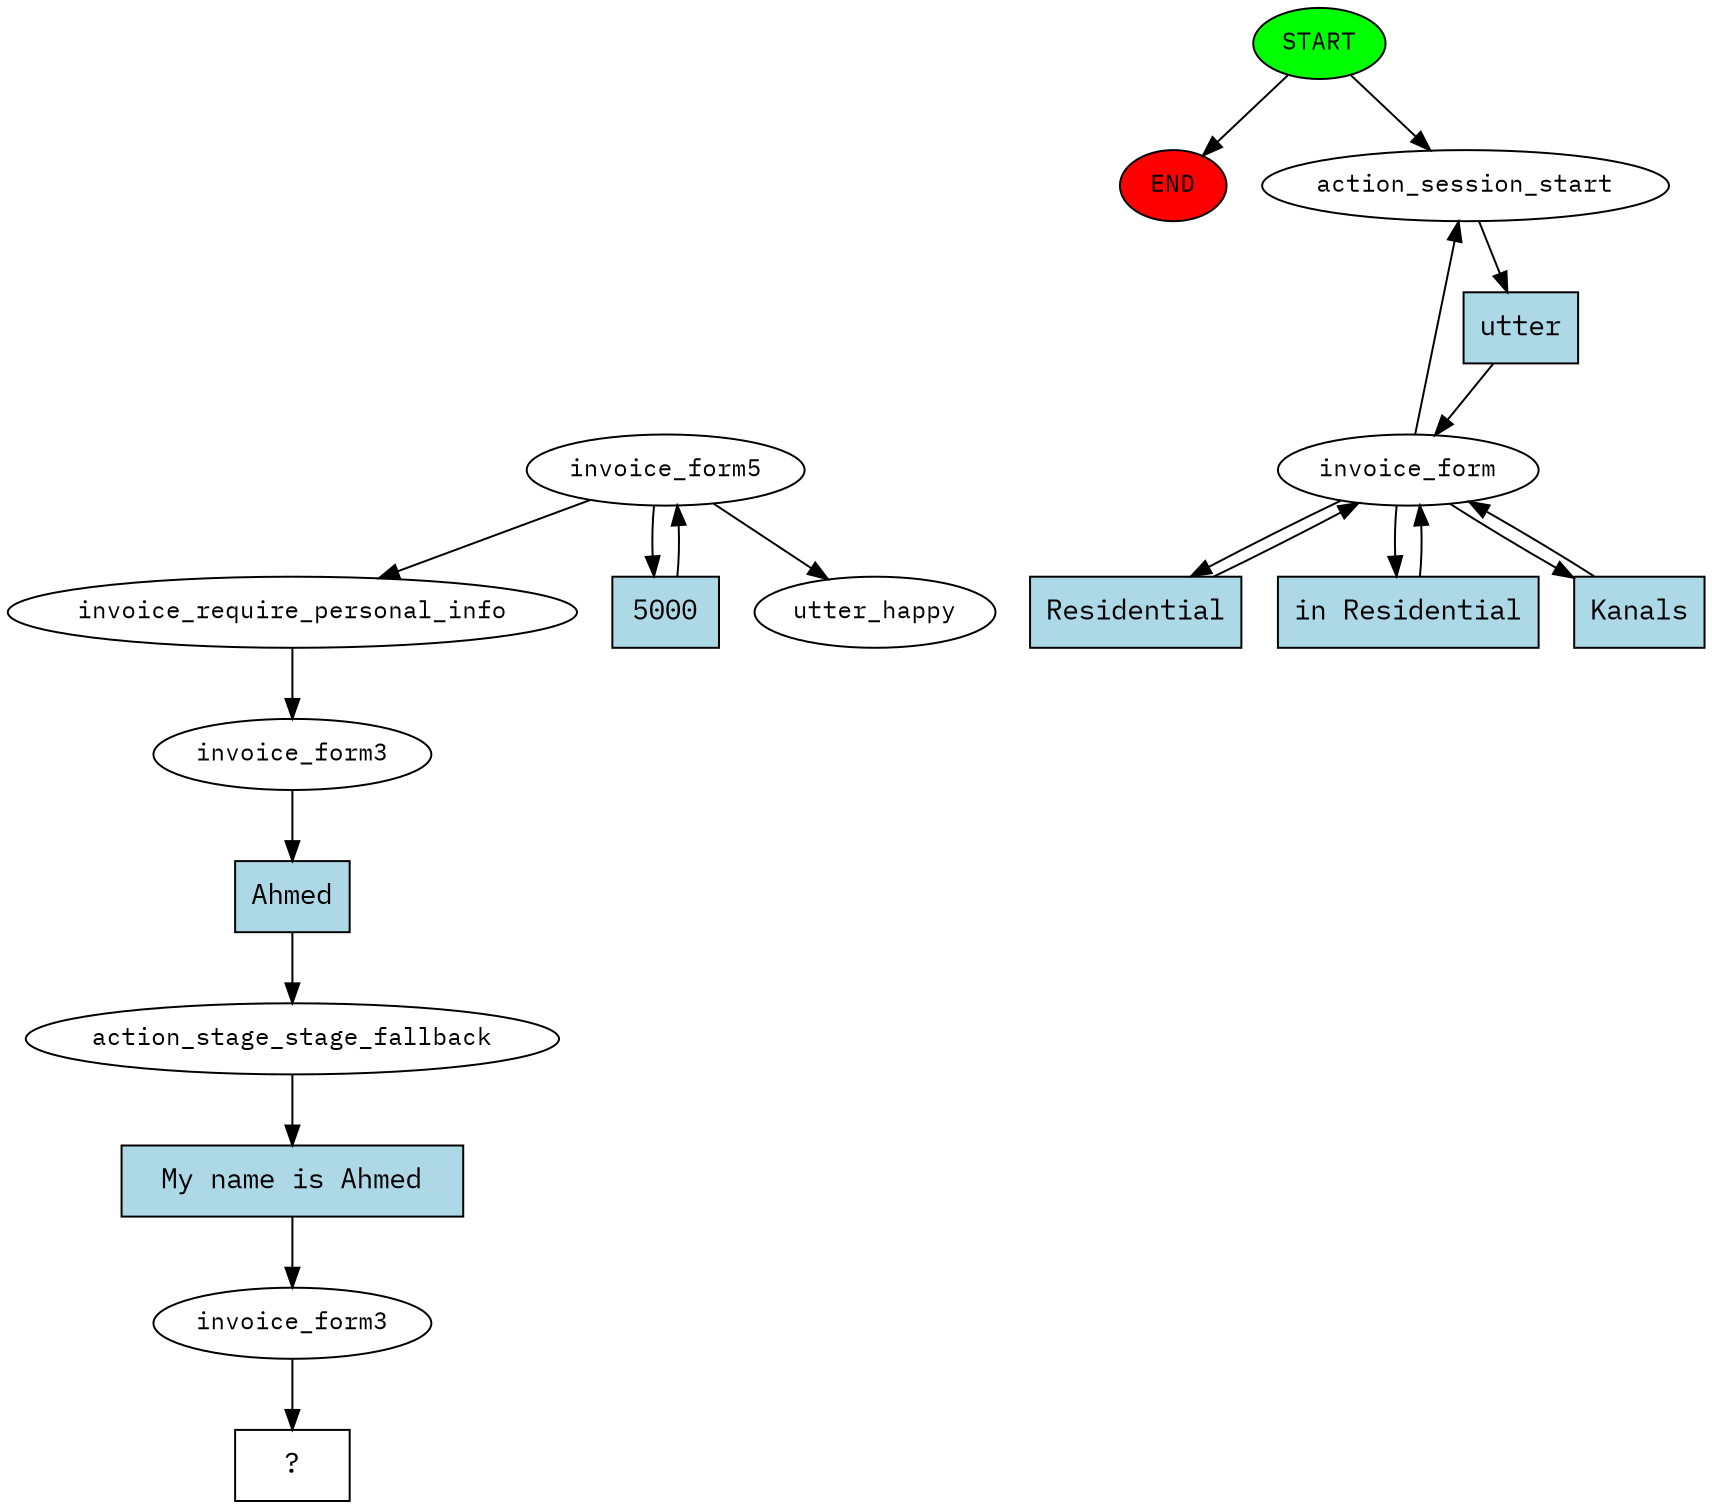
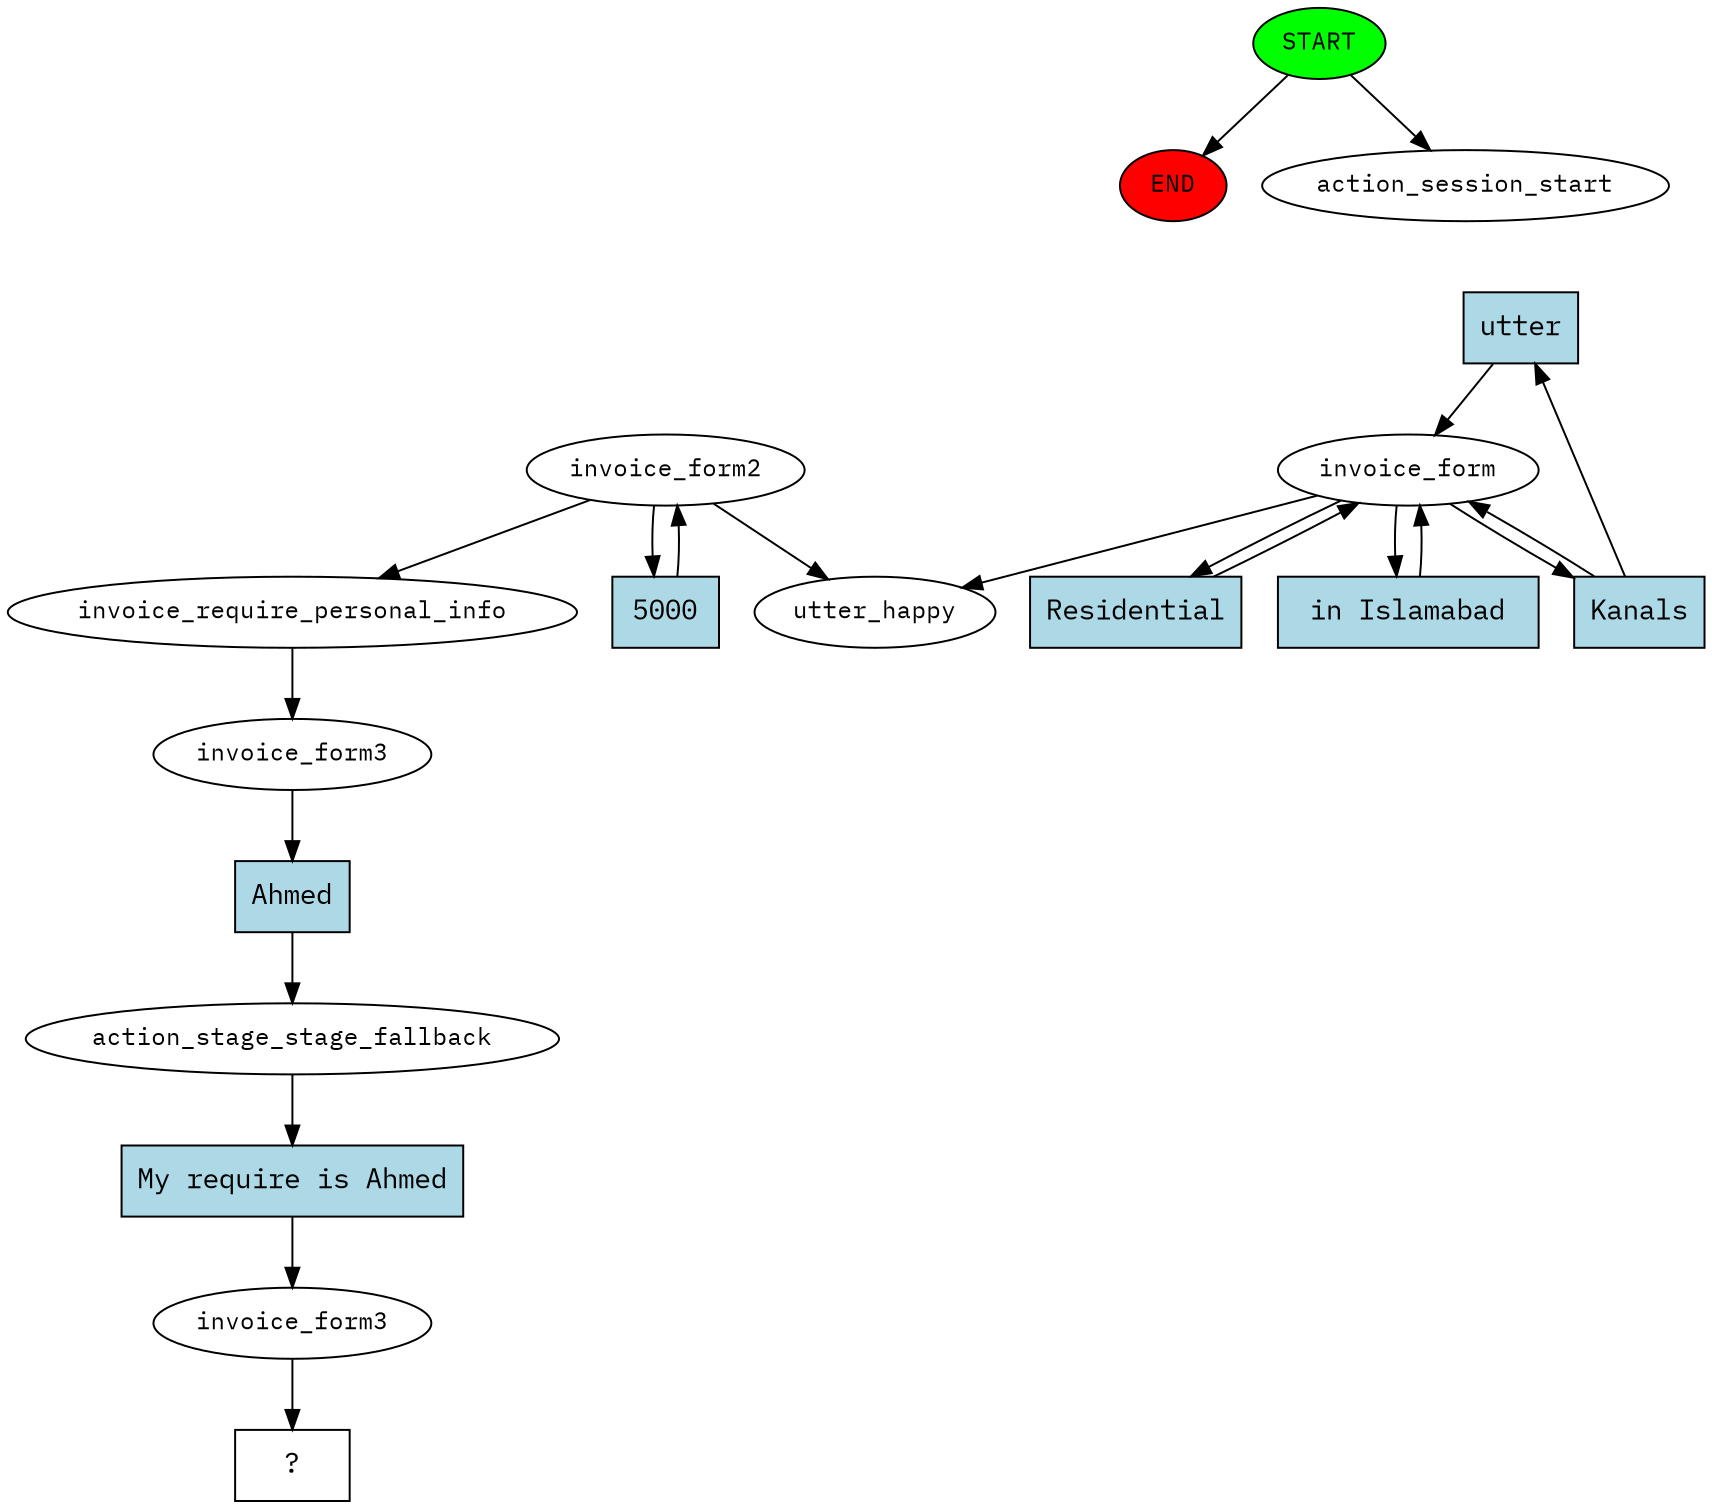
(1490, 248) -> (1584, 479)
(1435, 337) -> (1150, 539)
(666, 470) -> (666, 470)
(1408, 612) -> (1408, 612)
(292, 1181) -> (292, 1181)
